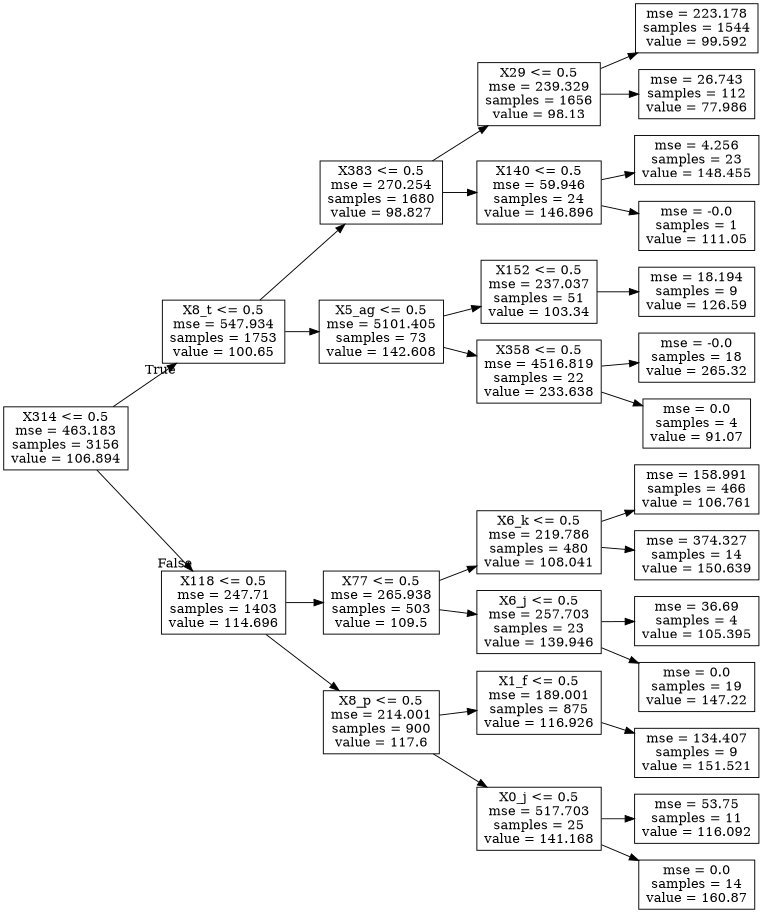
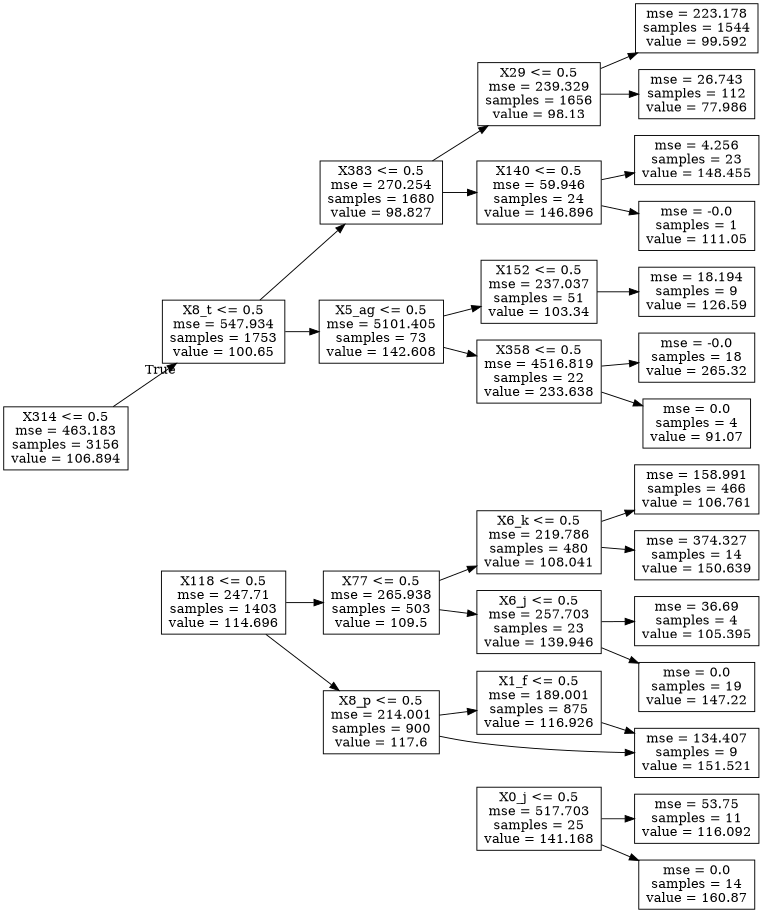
(141, 517) -> none
(456, 768) -> (532, 748)
